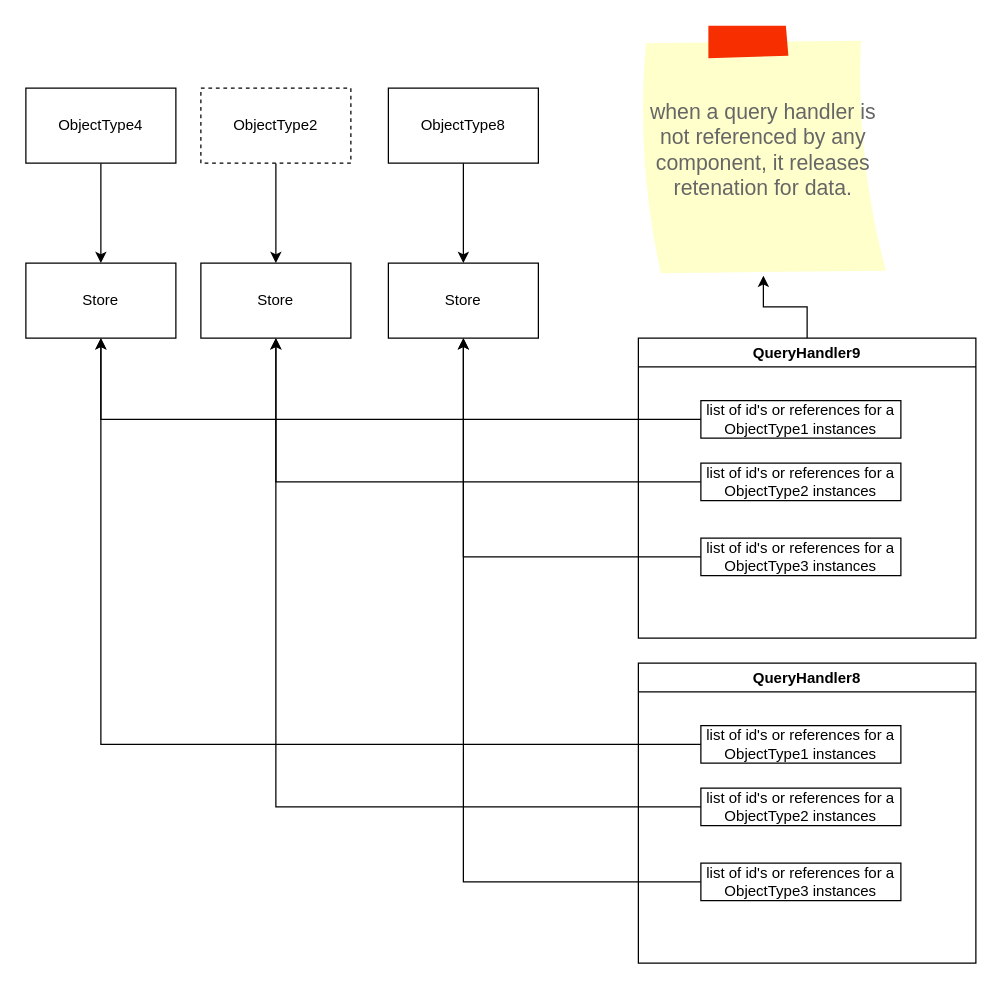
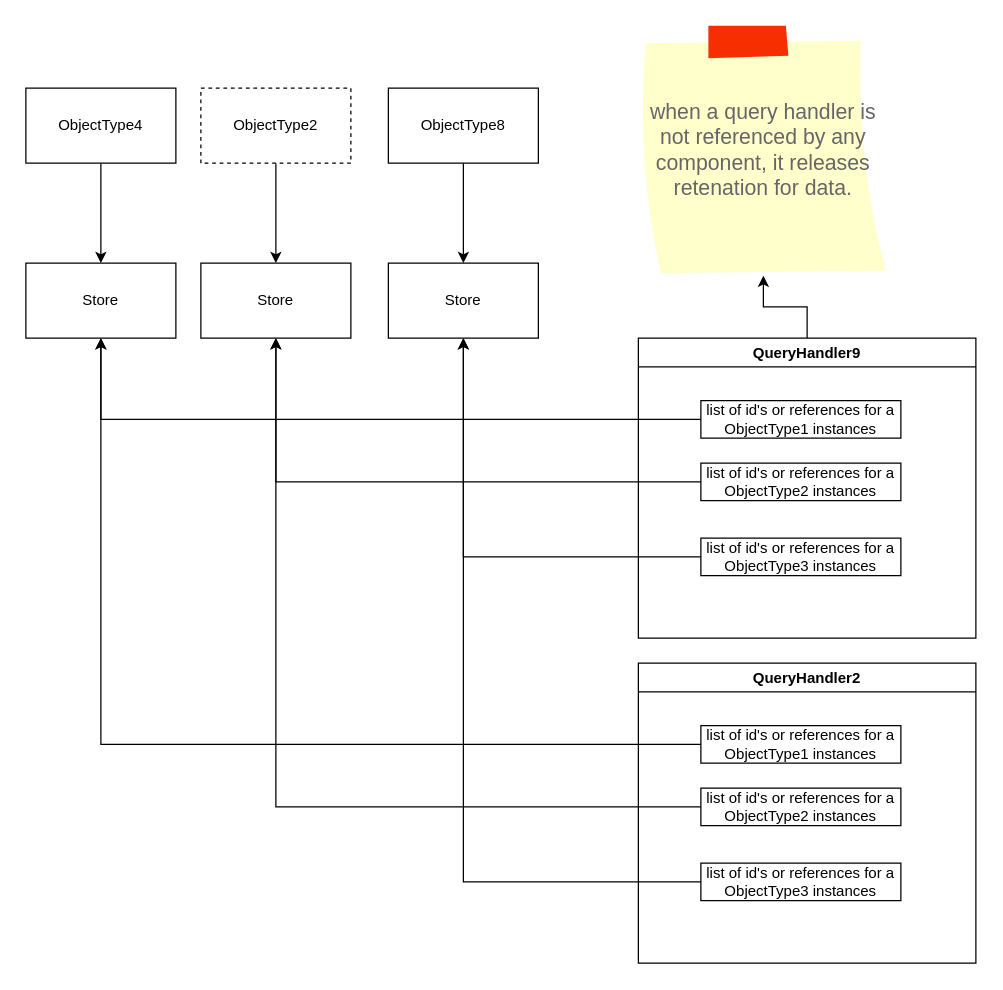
(807, 678) -> (807, 678)
